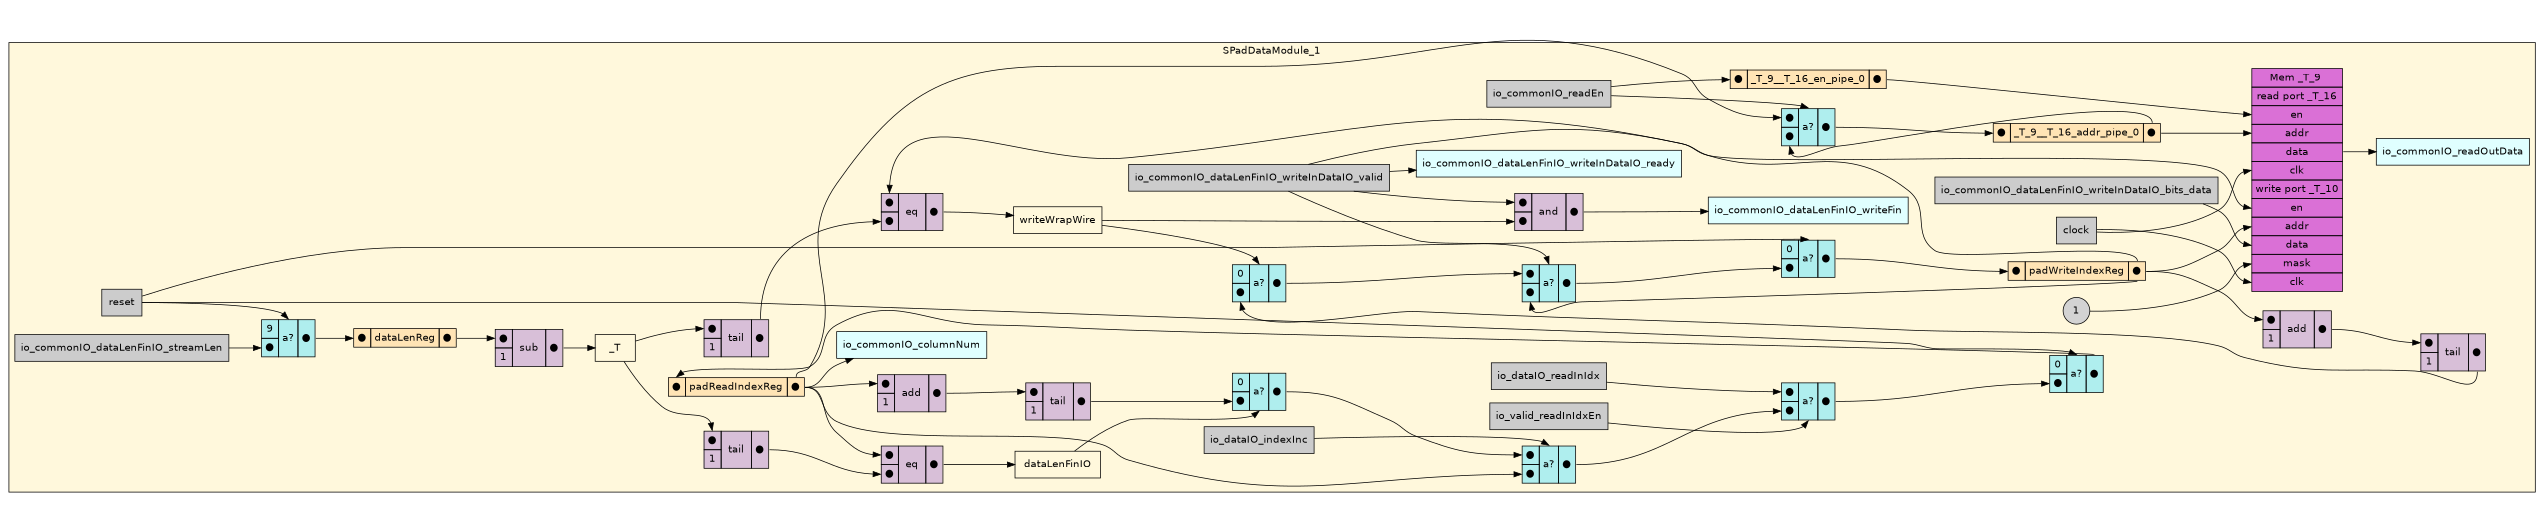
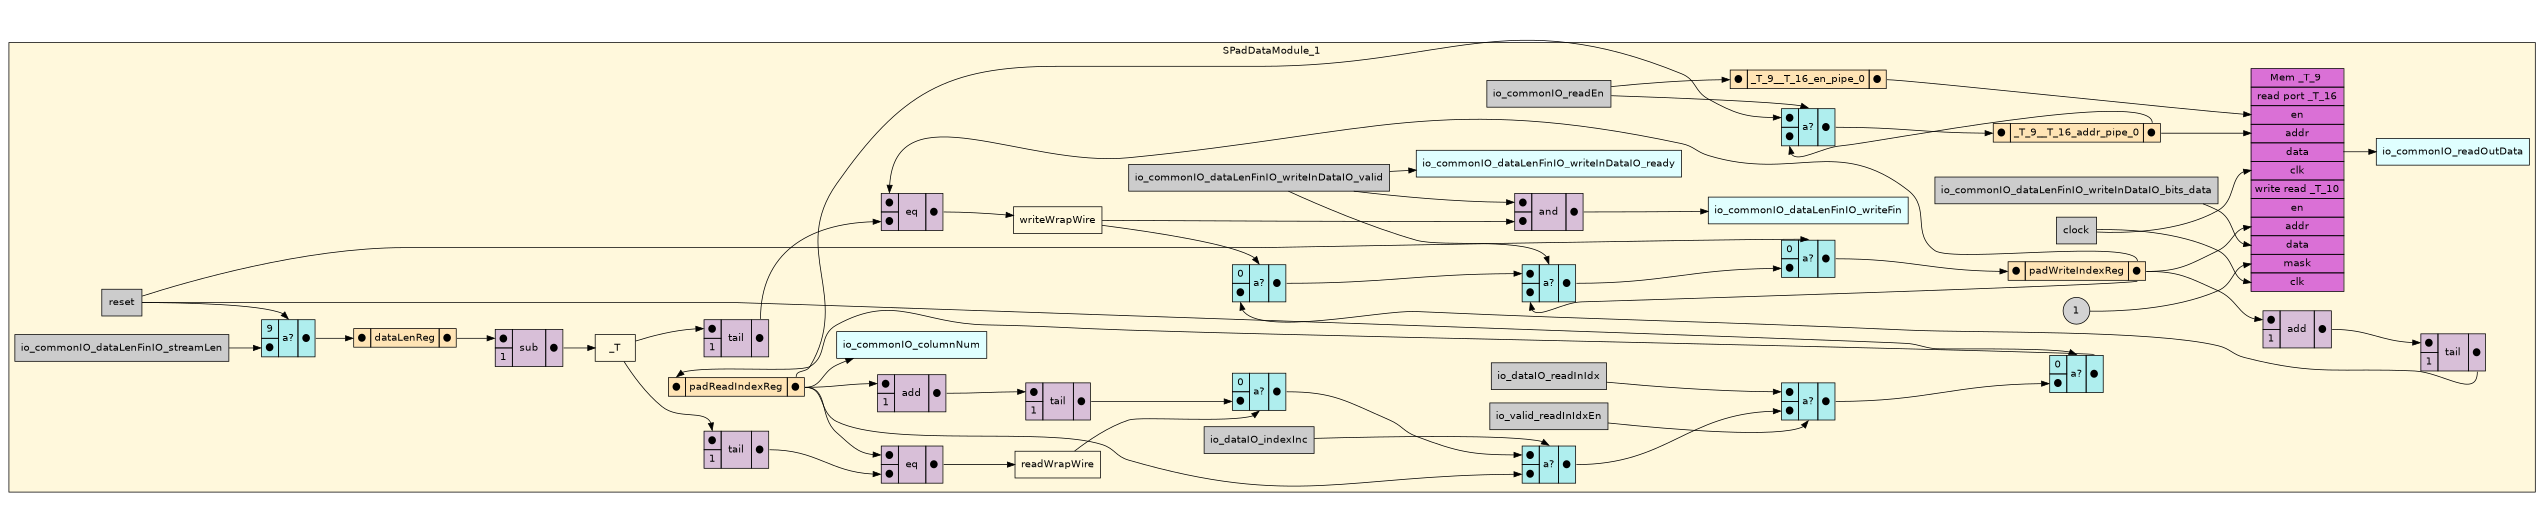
(1759, 159) -> none
(2297, 189) -> (2298, 189)
(1058, 465) -> (1058, 465)
